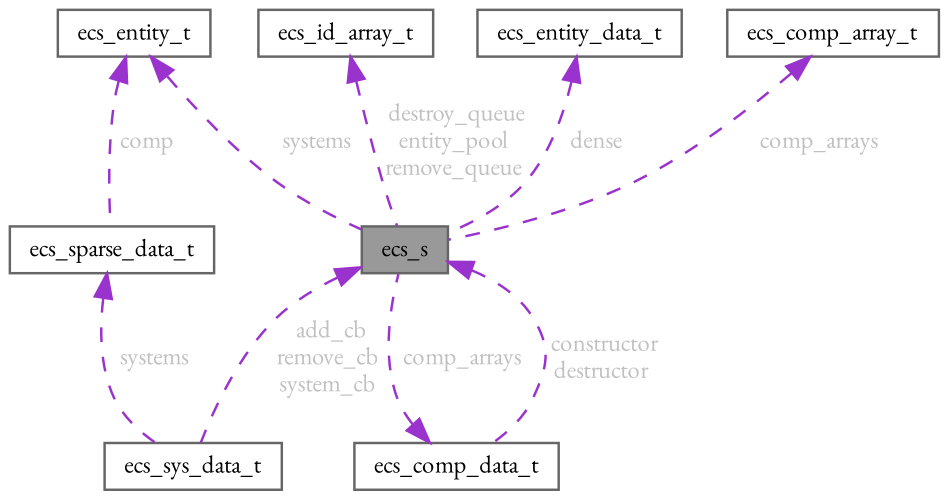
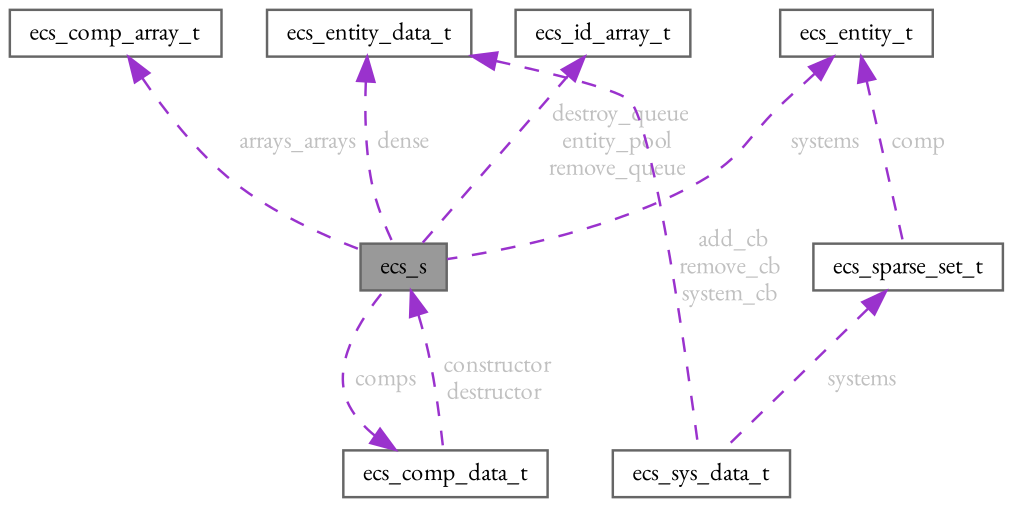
(817, 142) -> (295, 142)
(112, 250) -> (908, 267)
(253, 346) -> (662, 216)
(460, 358) -> (384, 379)
